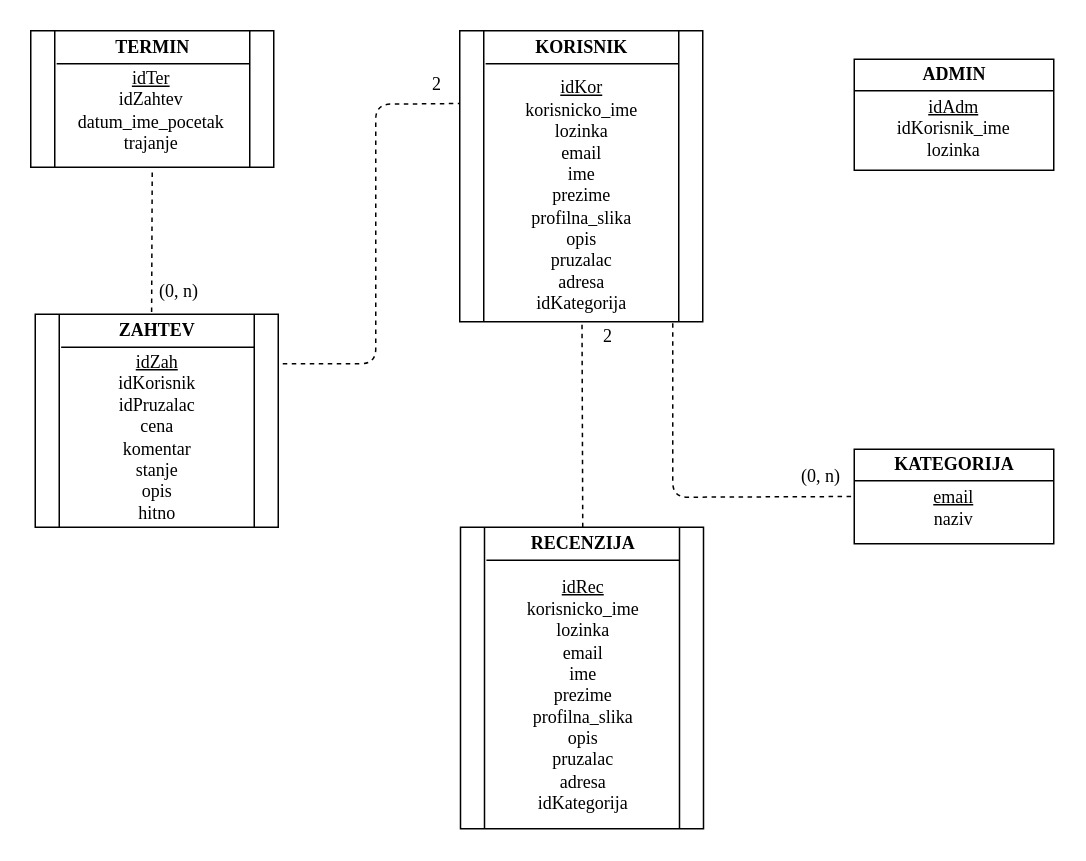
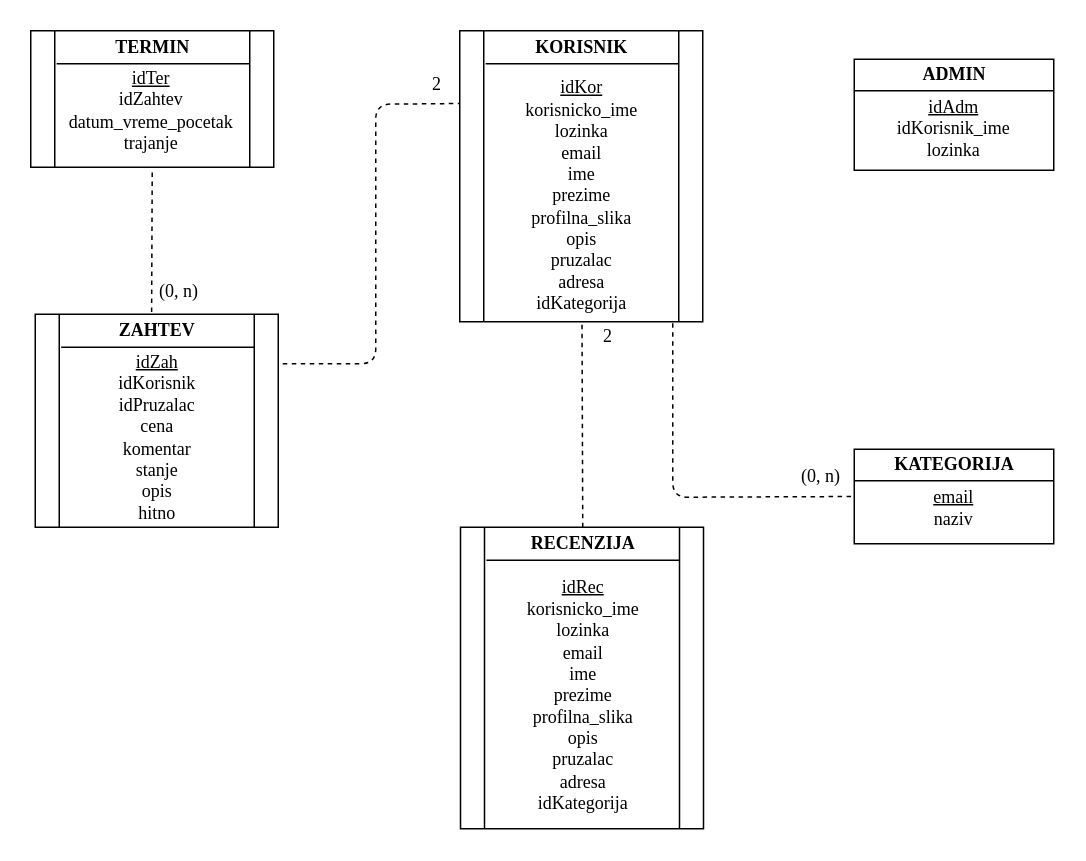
(152, 110) -> (152, 110)
